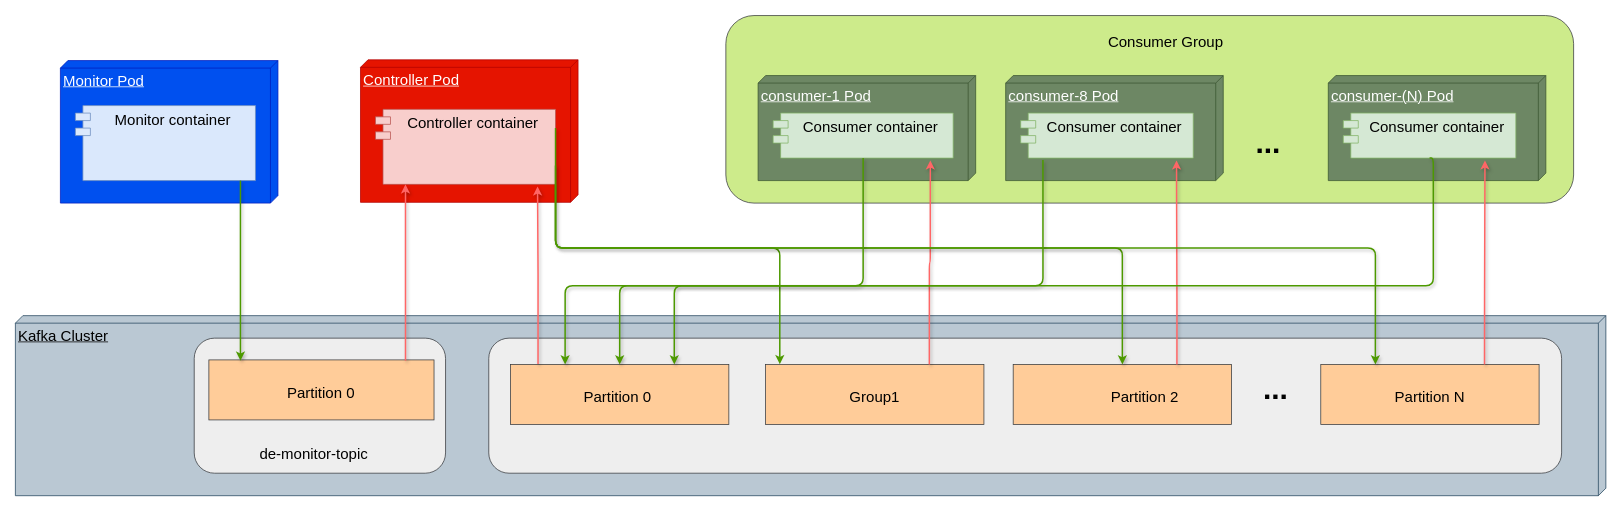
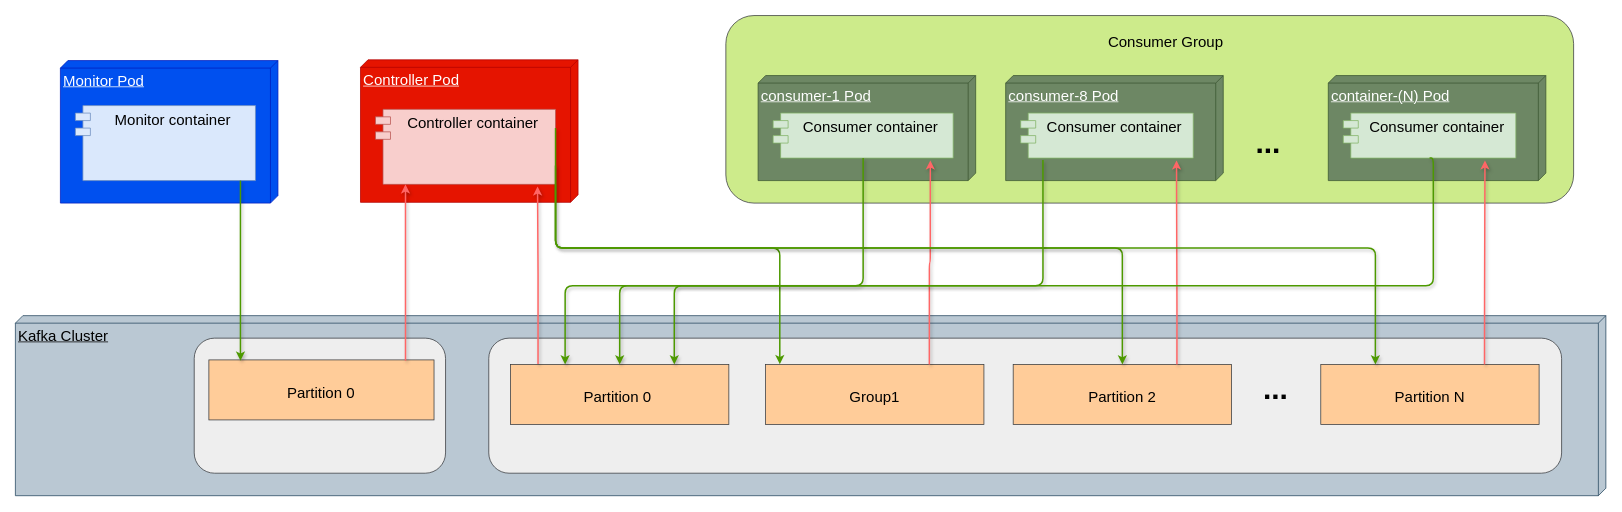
(1370, 92) -> (1371, 92)
(1144, 394) -> (1122, 394)
(314, 447) -> none
